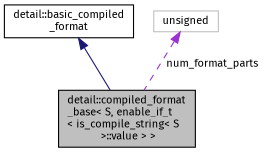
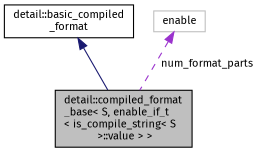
(186, 21) -> (179, 21)
